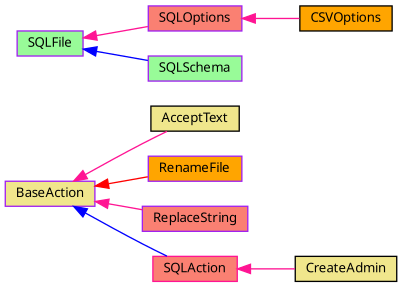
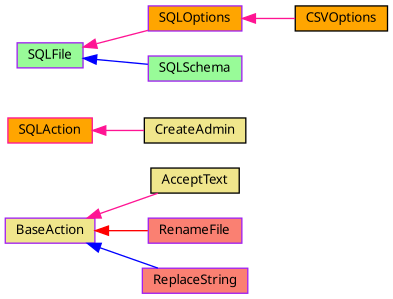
(195, 18) -> (195, 18)
(195, 169) -> (195, 231)
(125, 207) -> (129, 258)
(126, 235) -> none
(195, 269) -> (50, 130)
